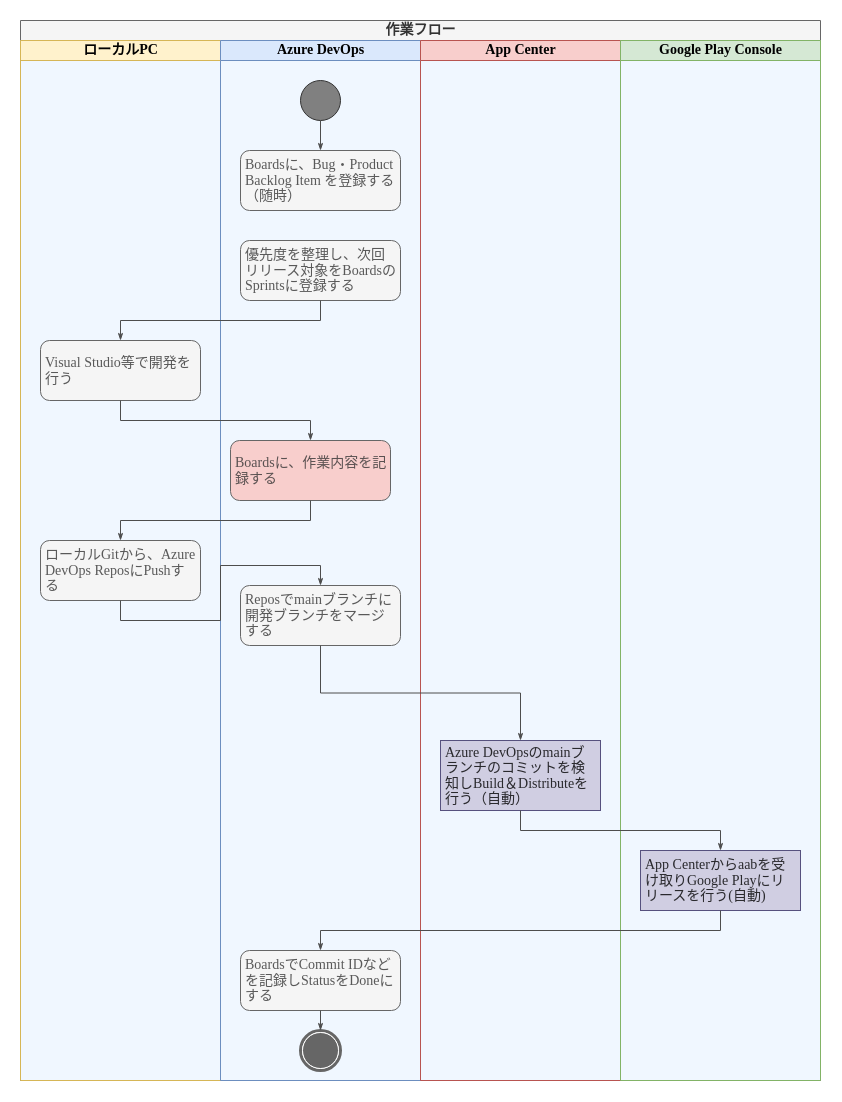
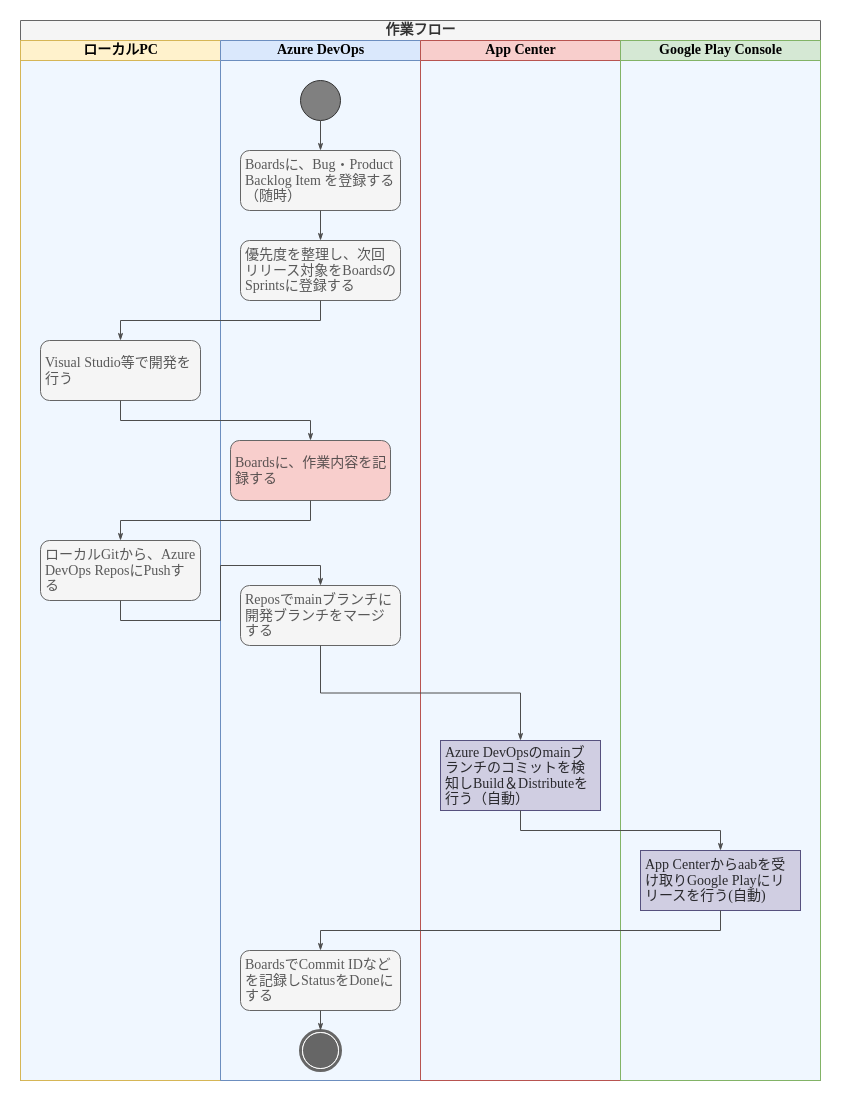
none -> (321, 229)
